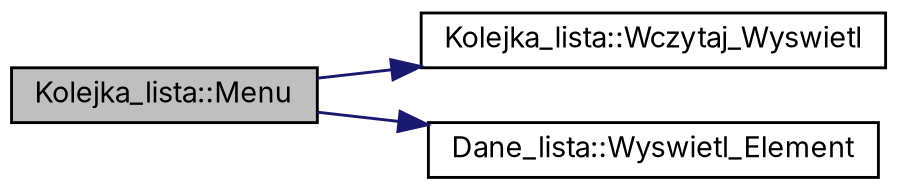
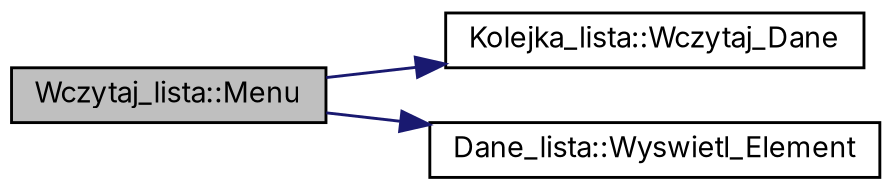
(653, 40) -> (655, 40)
(164, 95) -> (169, 95)
